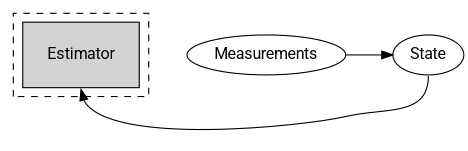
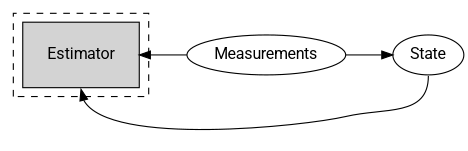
none -> (169, 55)
